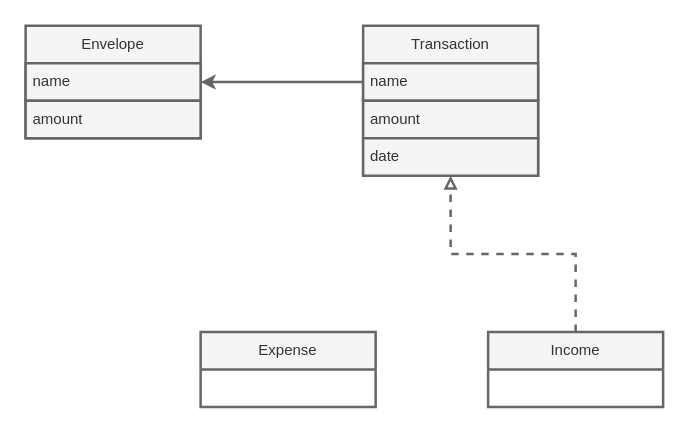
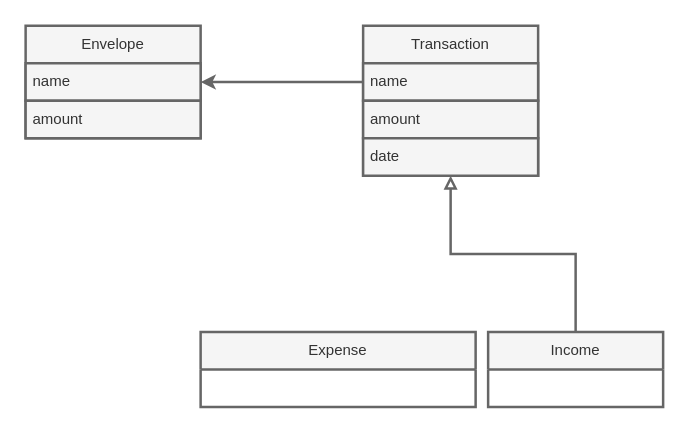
(517, 254) -> (517, 254)
(288, 369) -> (338, 369)
